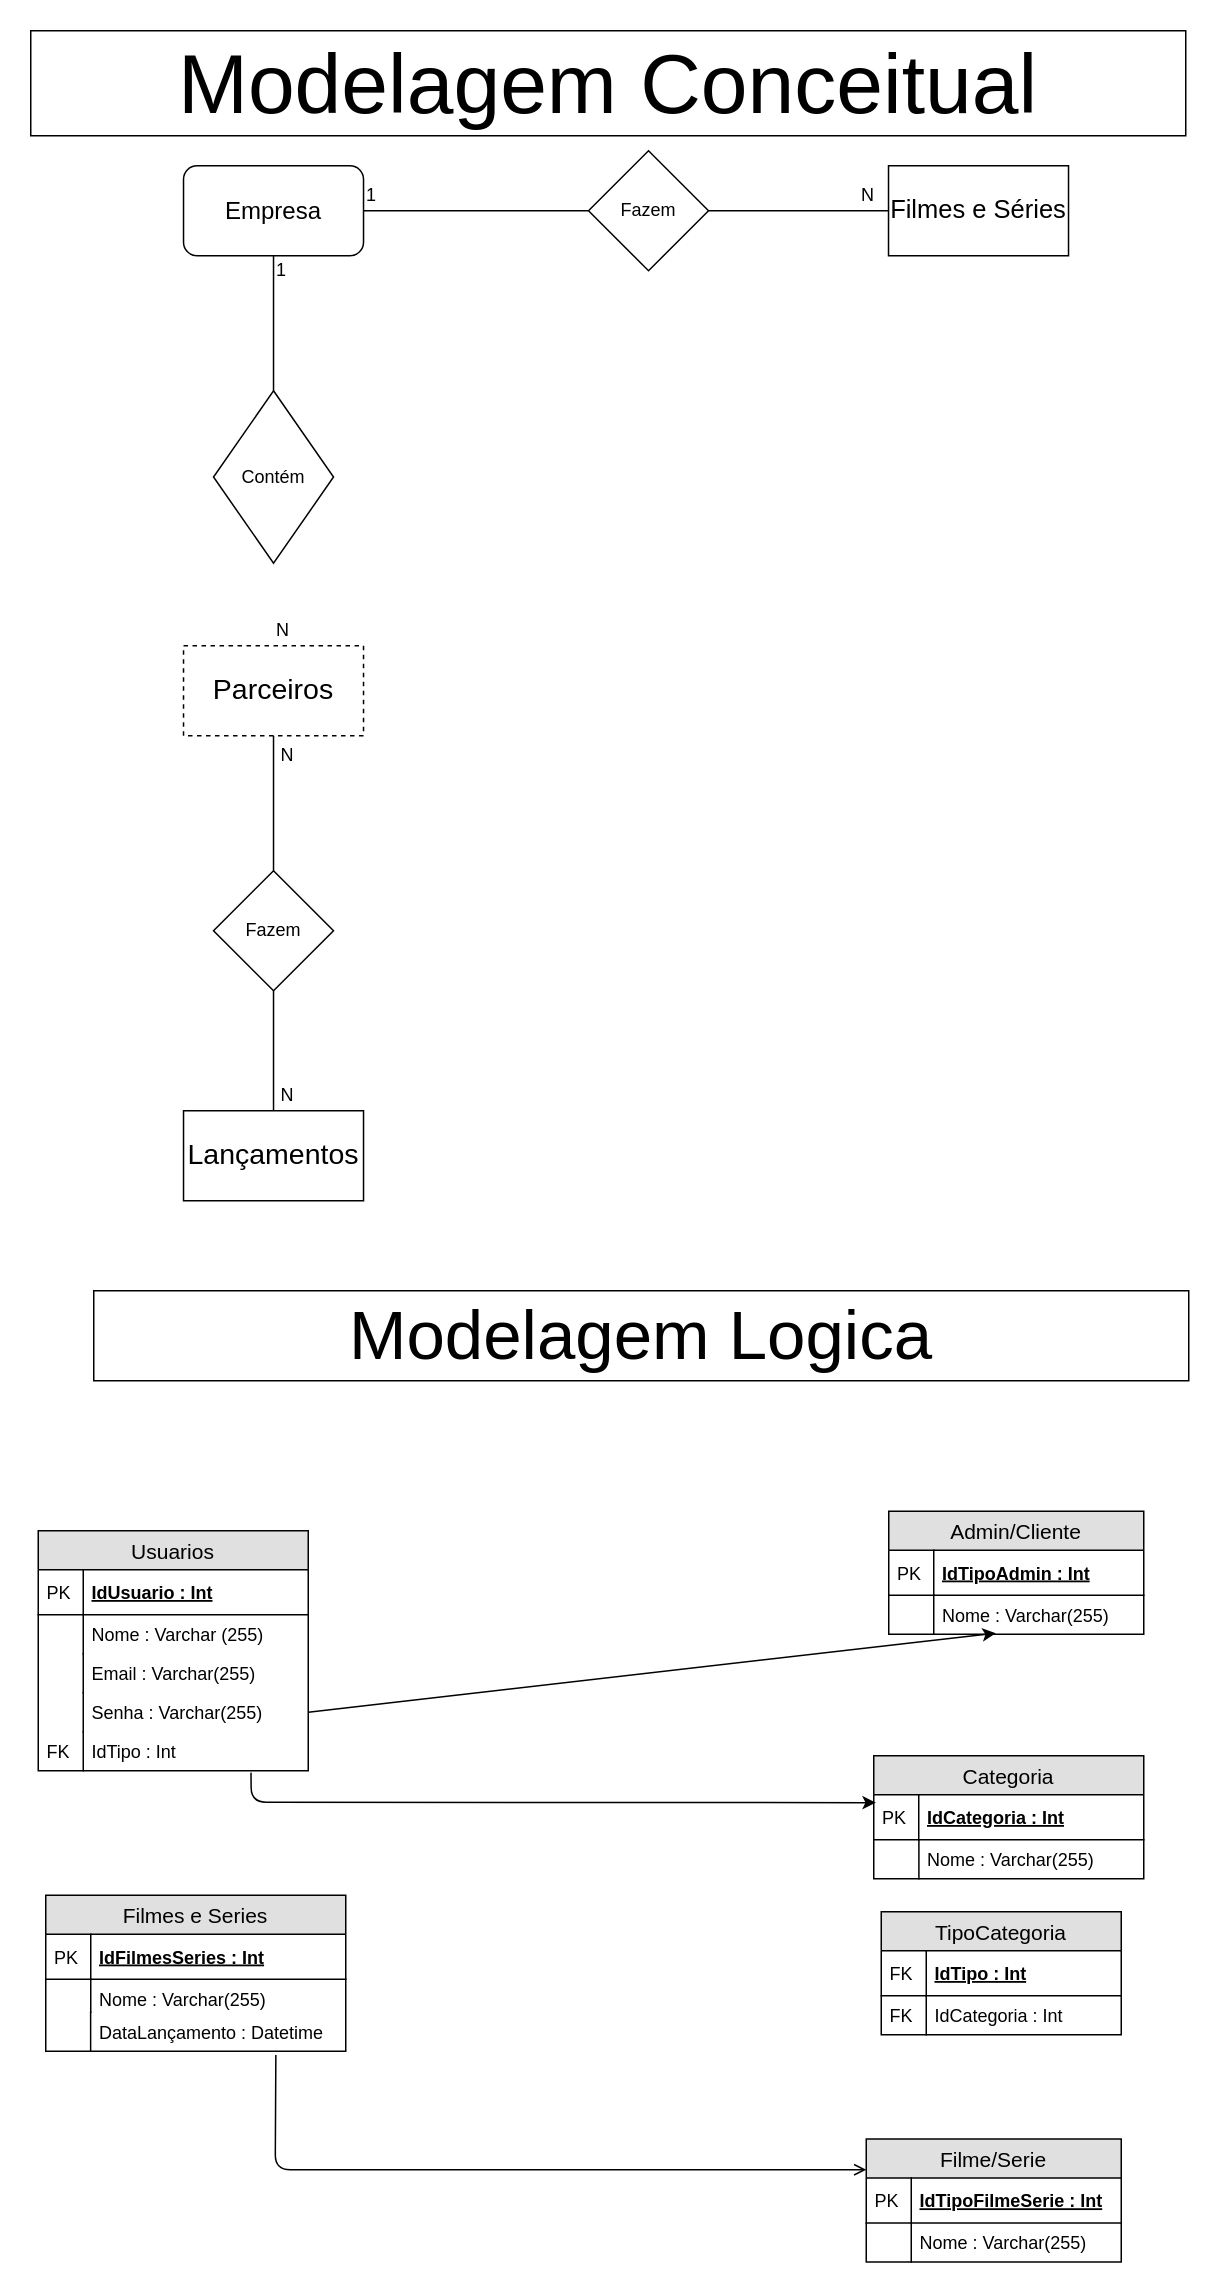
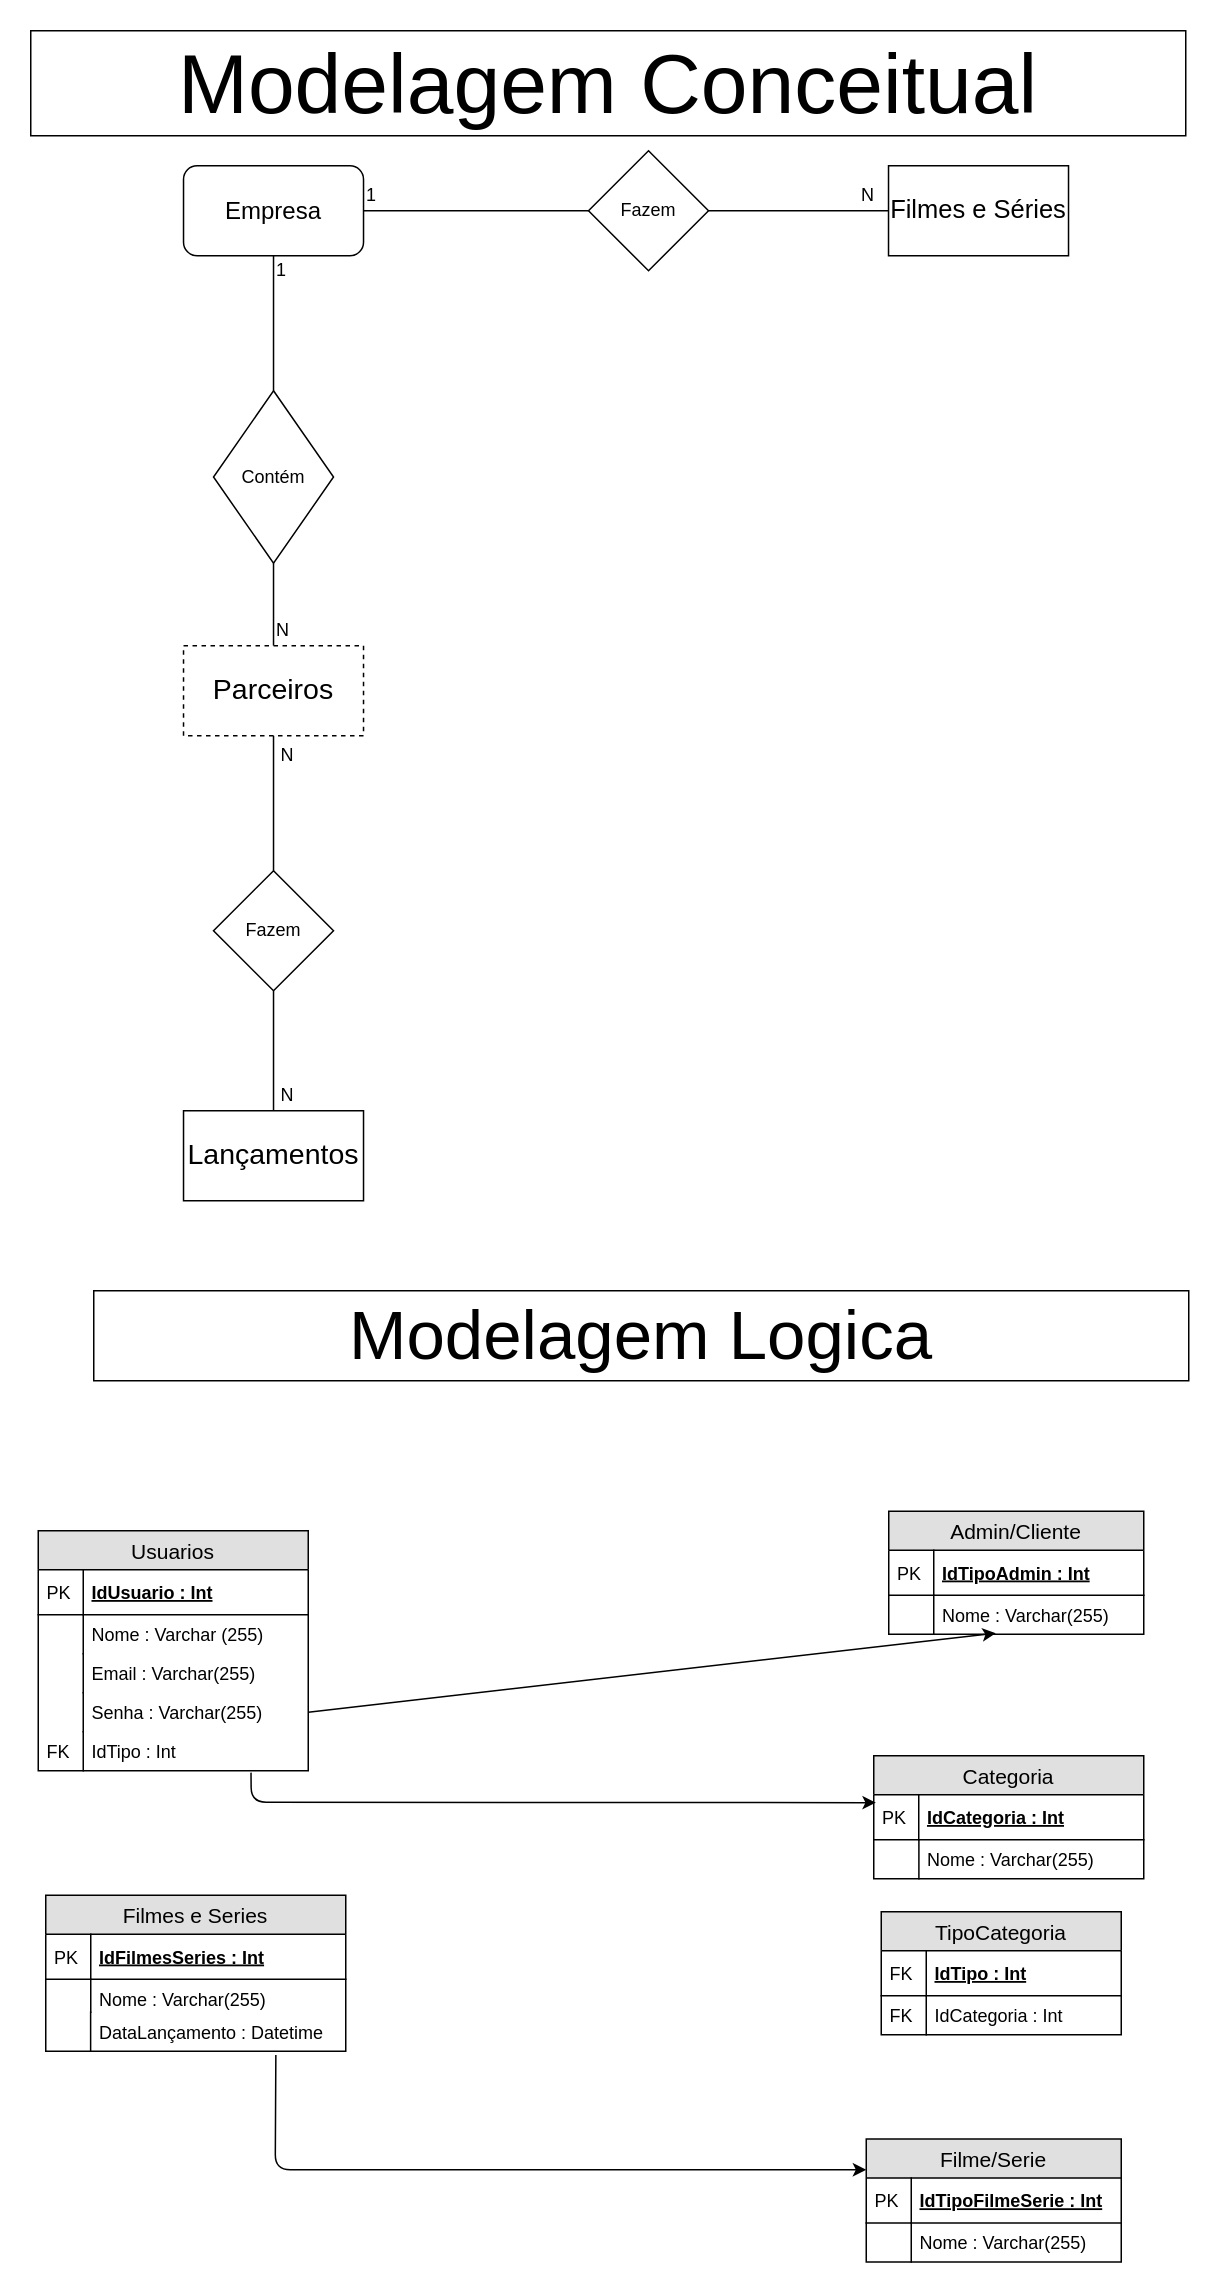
none -> (274, 605)
(857, 2170) -> (855, 2170)
